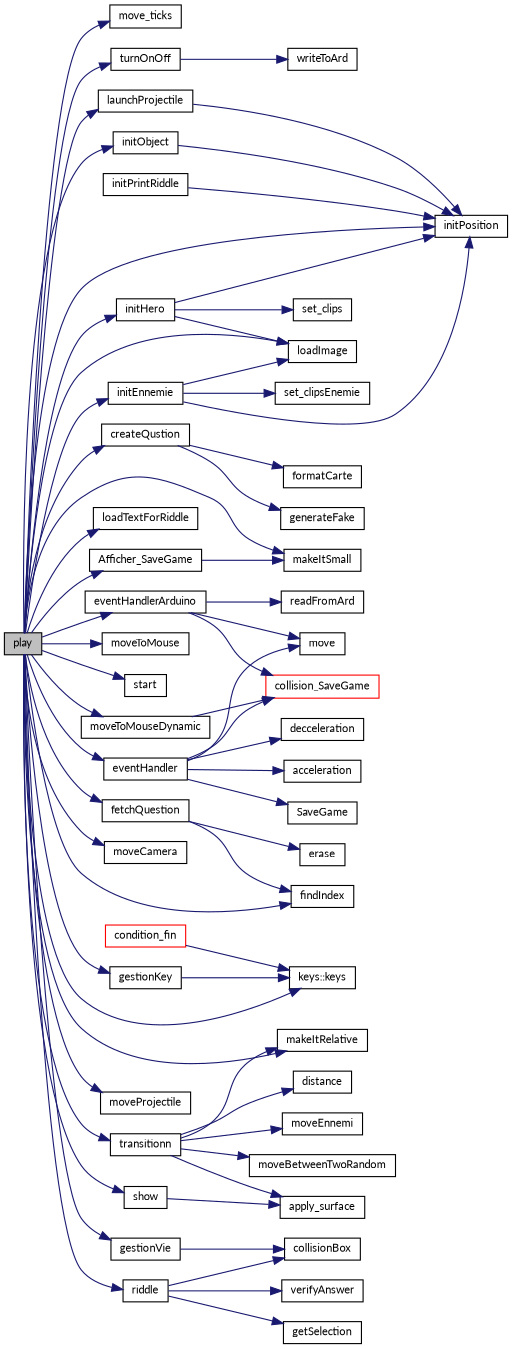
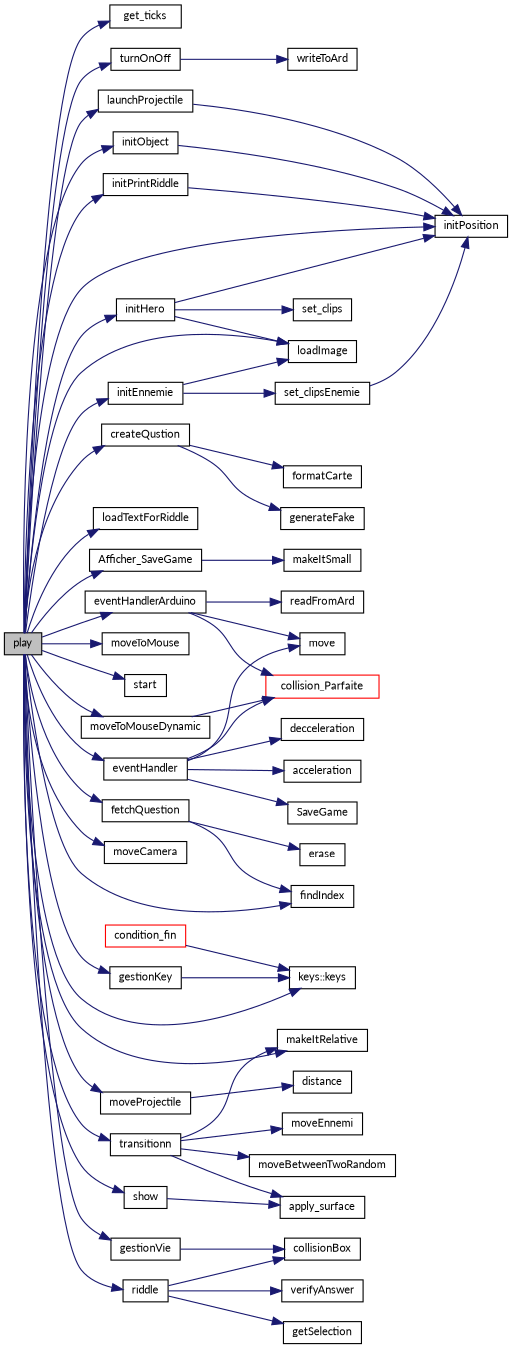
(146, 16) -> (146, 16)
(382, 419) -> (432, 328)
(112, 482) -> (35, 410)
(322, 687) -> (322, 687)
(231, 1112) -> (239, 1092)
